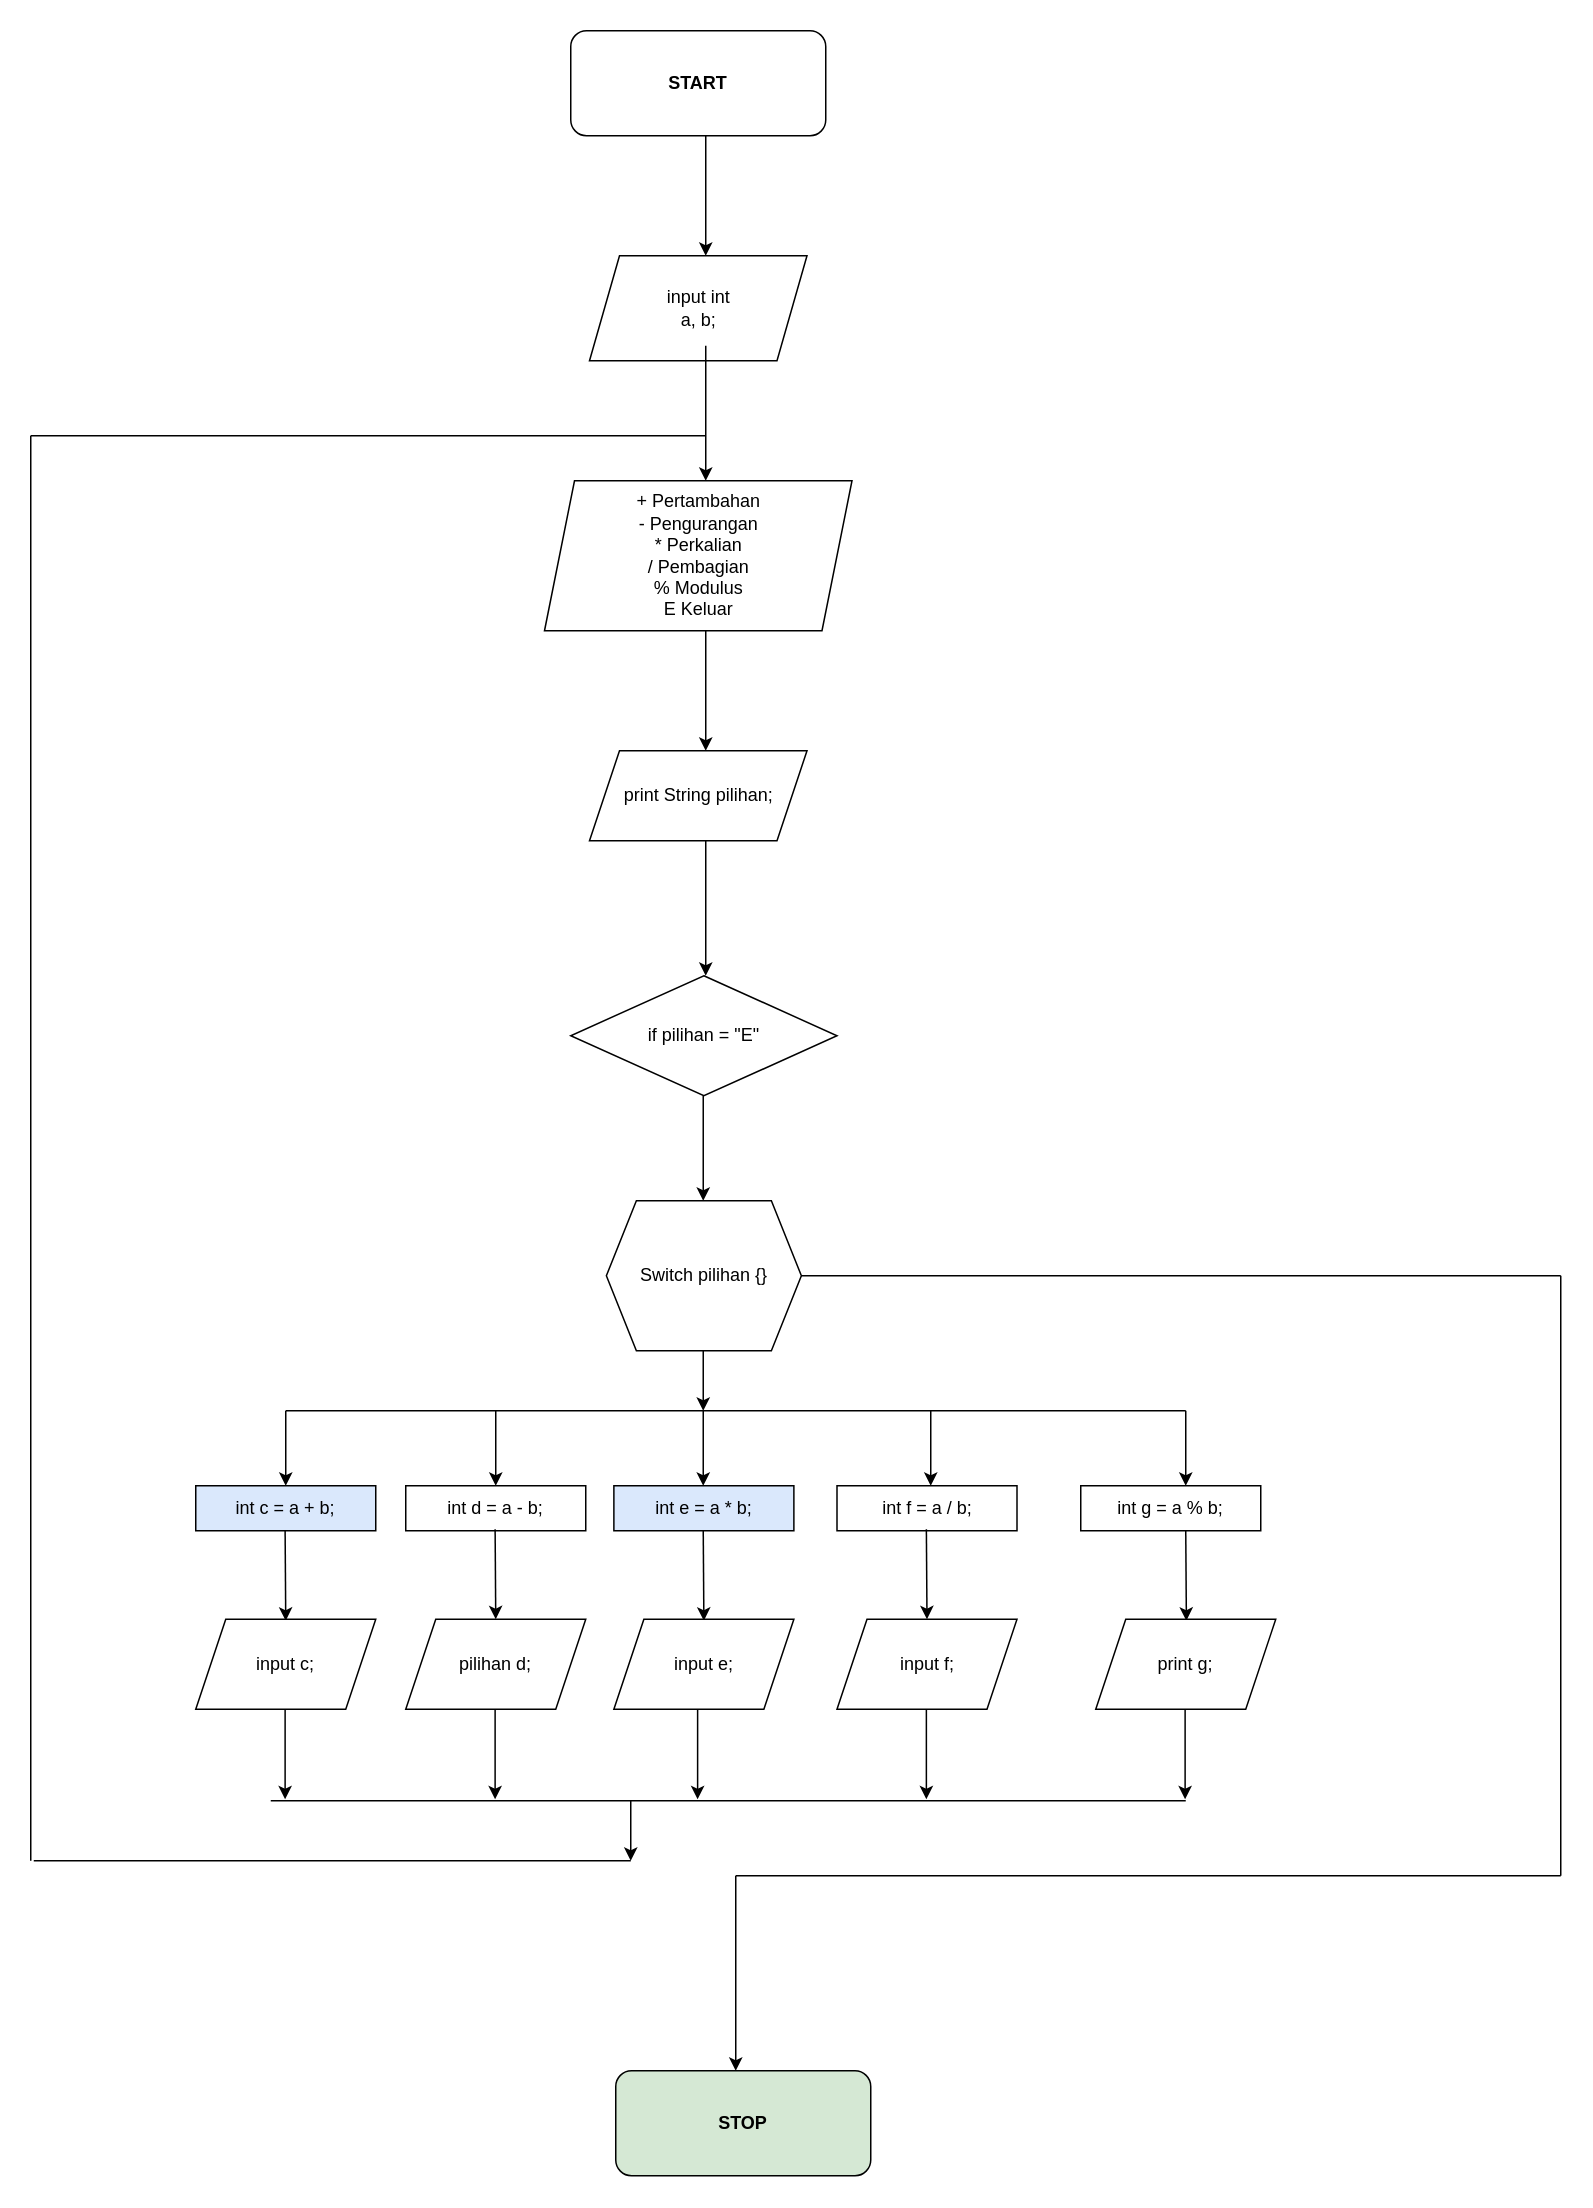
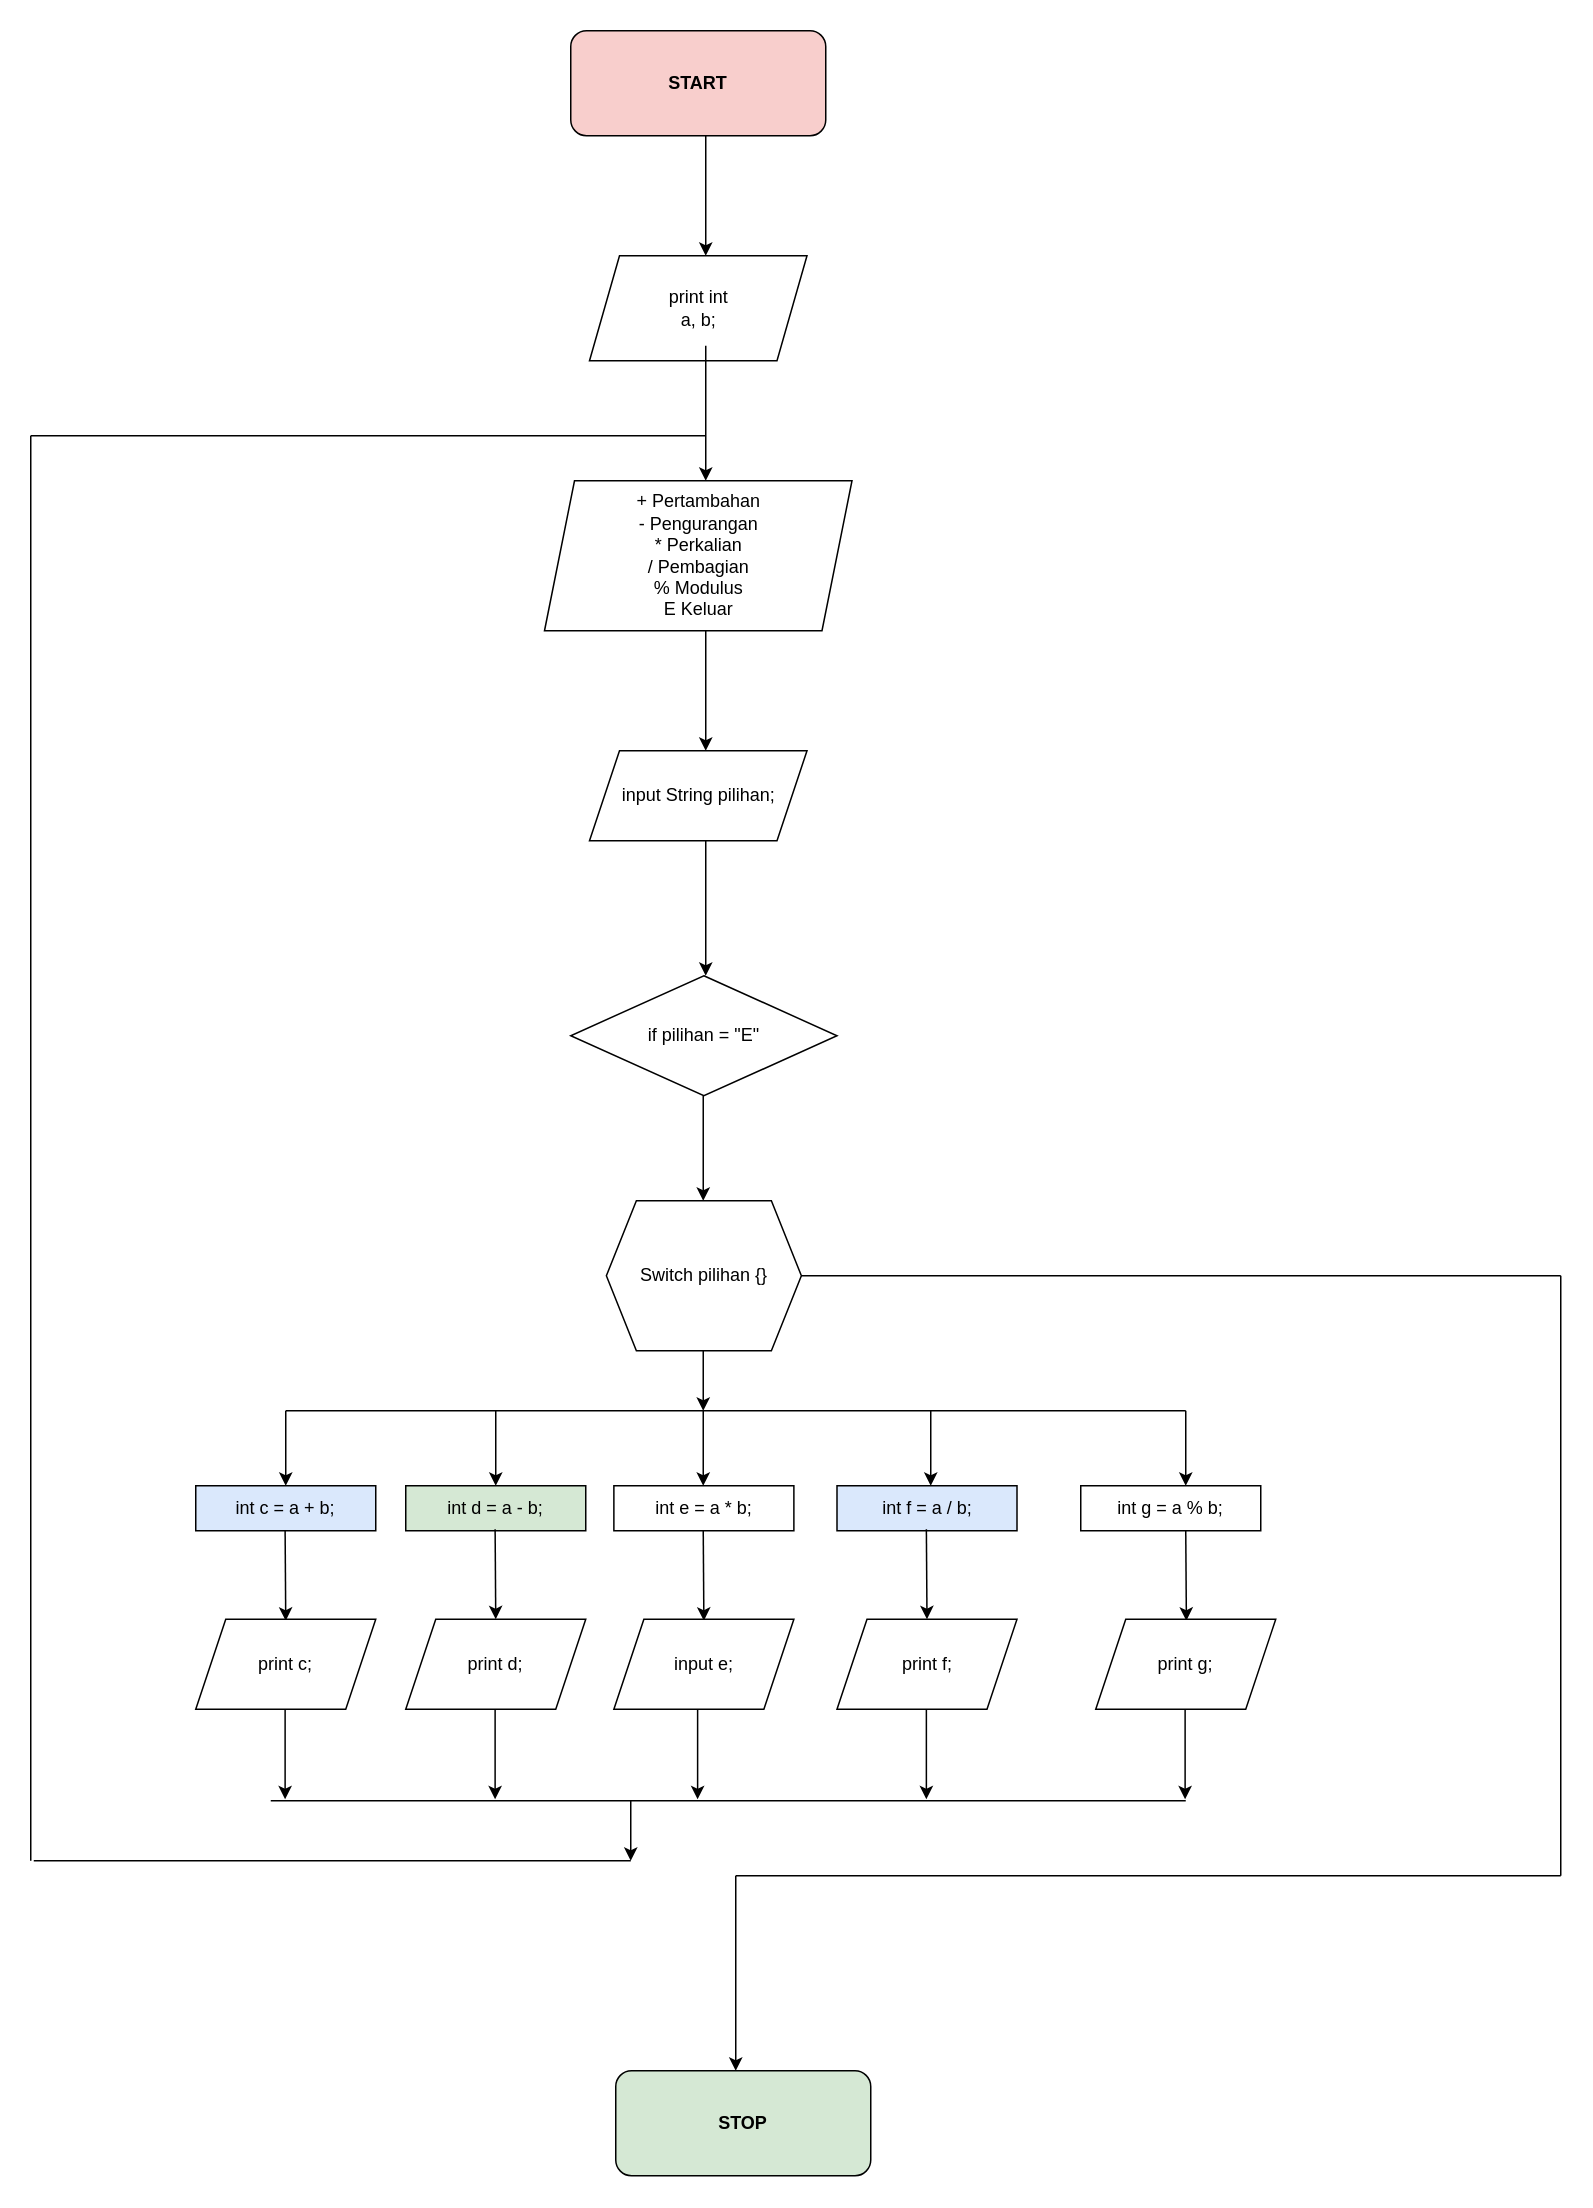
(698, 83) -> (698, 83)
(699, 308) -> (699, 308)
(699, 796) -> (699, 796)
(496, 1508) -> (496, 1508)
(704, 1508) -> (704, 1508)
(927, 1508) -> (927, 1508)
(286, 1664) -> (286, 1664)
(496, 1664) -> (496, 1664)
(928, 1664) -> (928, 1664)
